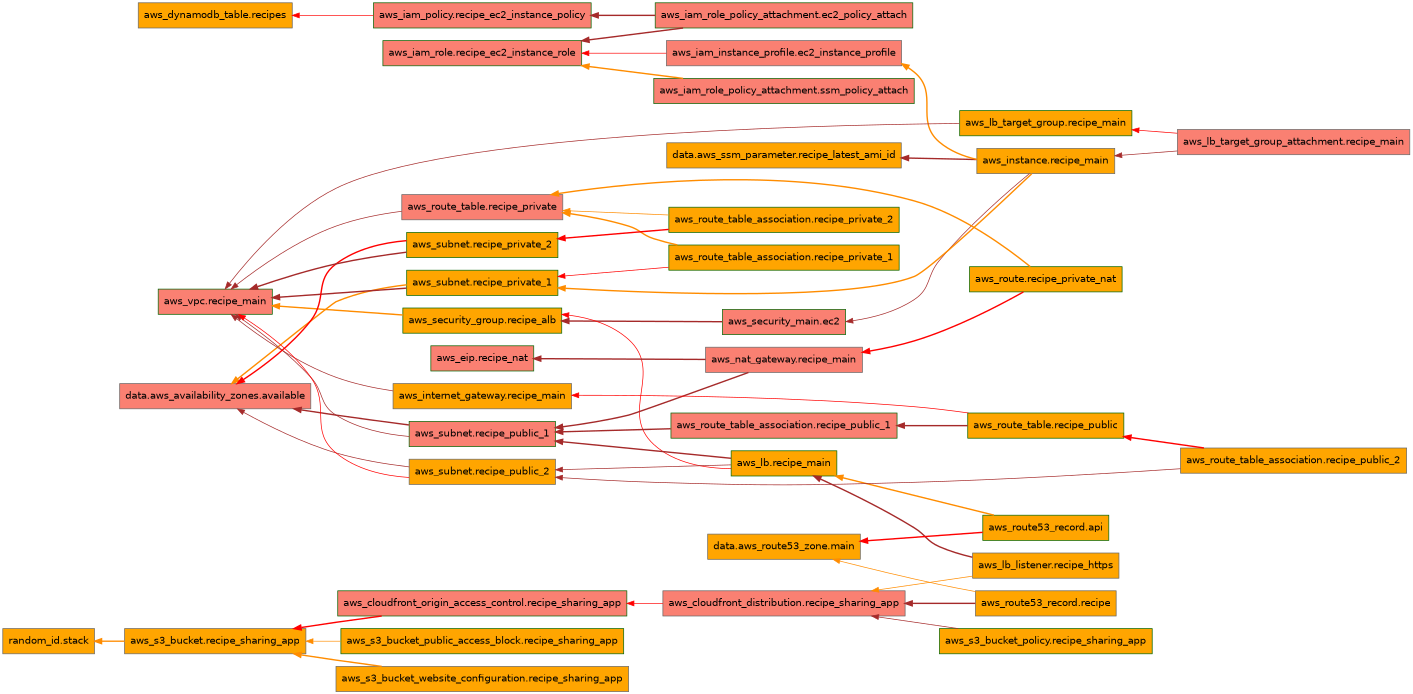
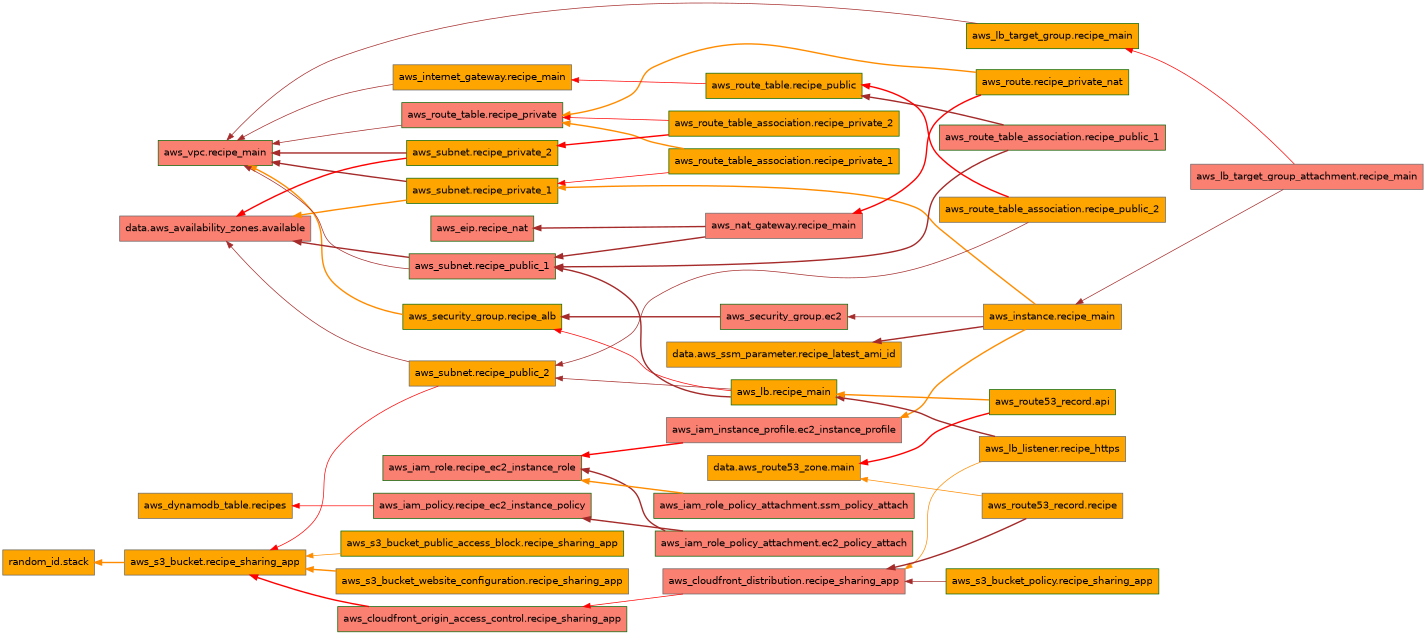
(628, 53) -> (636, 449)
(482, 207) -> (482, 115)
(619, 213) -> (619, 119)
(784, 322) -> (784, 317)
(321, 417) -> (336, 450)
(936, 426) -> (937, 109)
